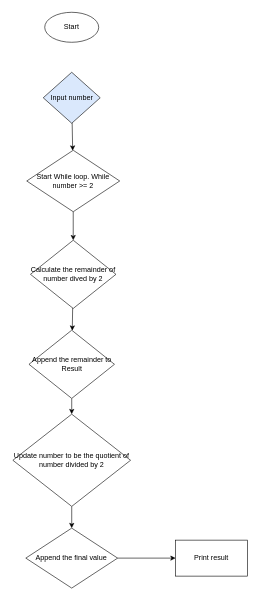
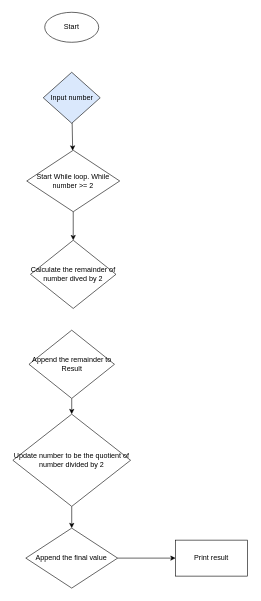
(72, 318) -> none
